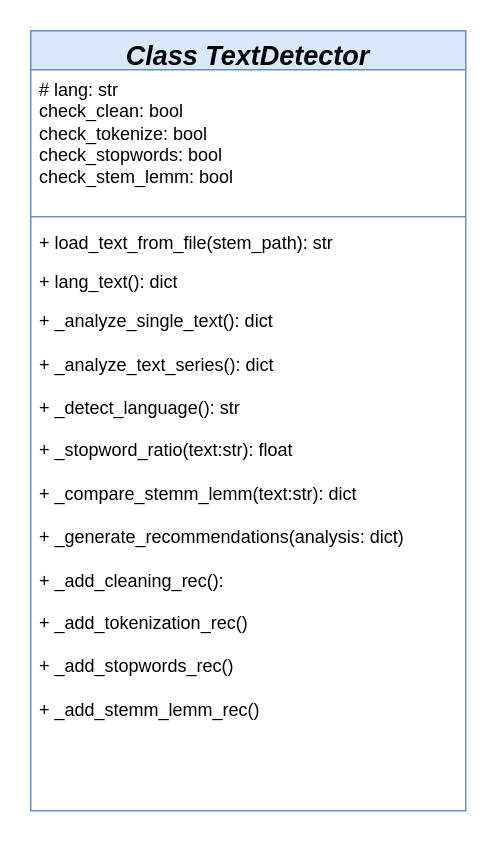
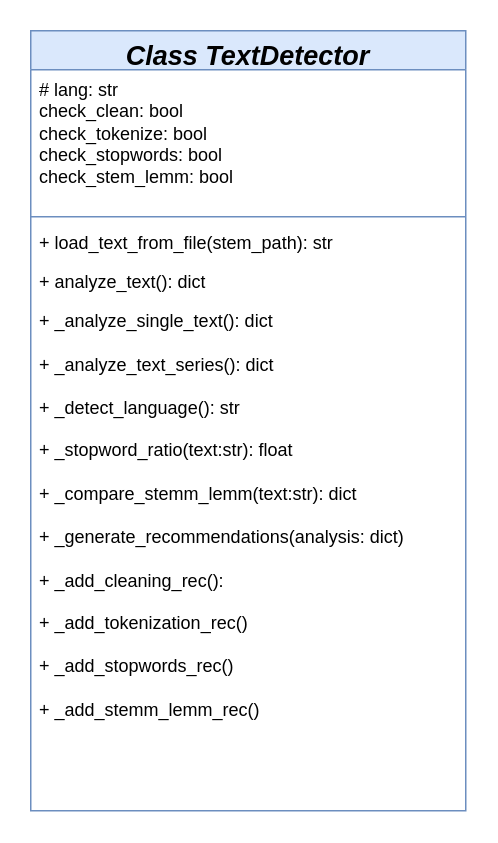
(124, 283) -> (139, 283)
